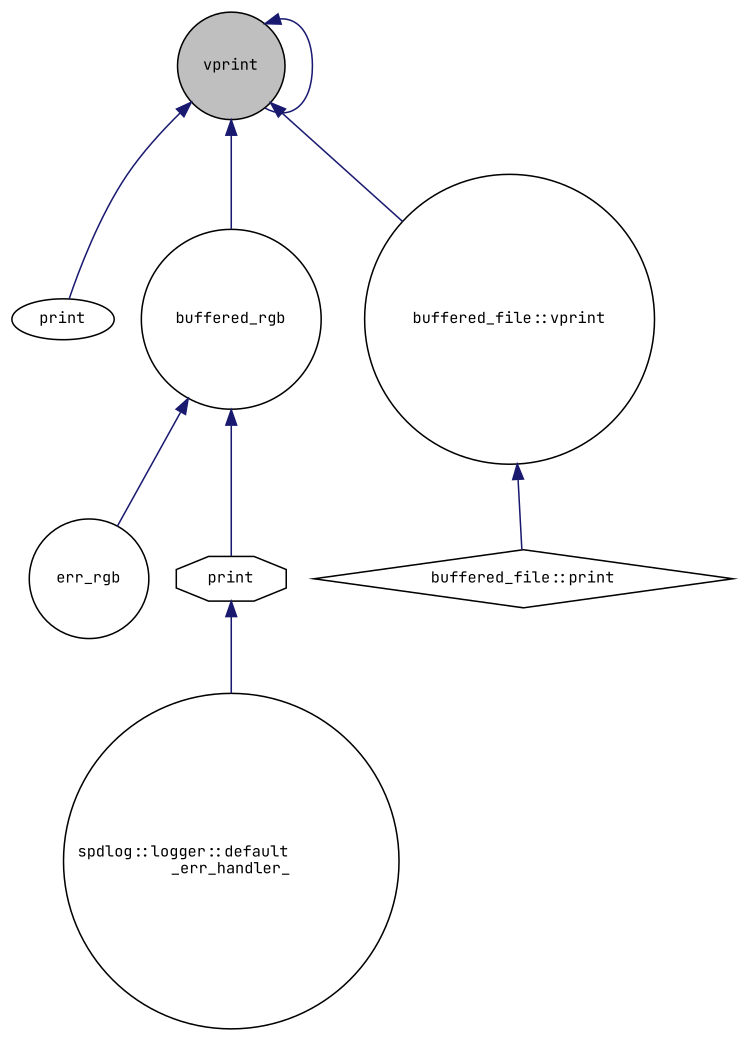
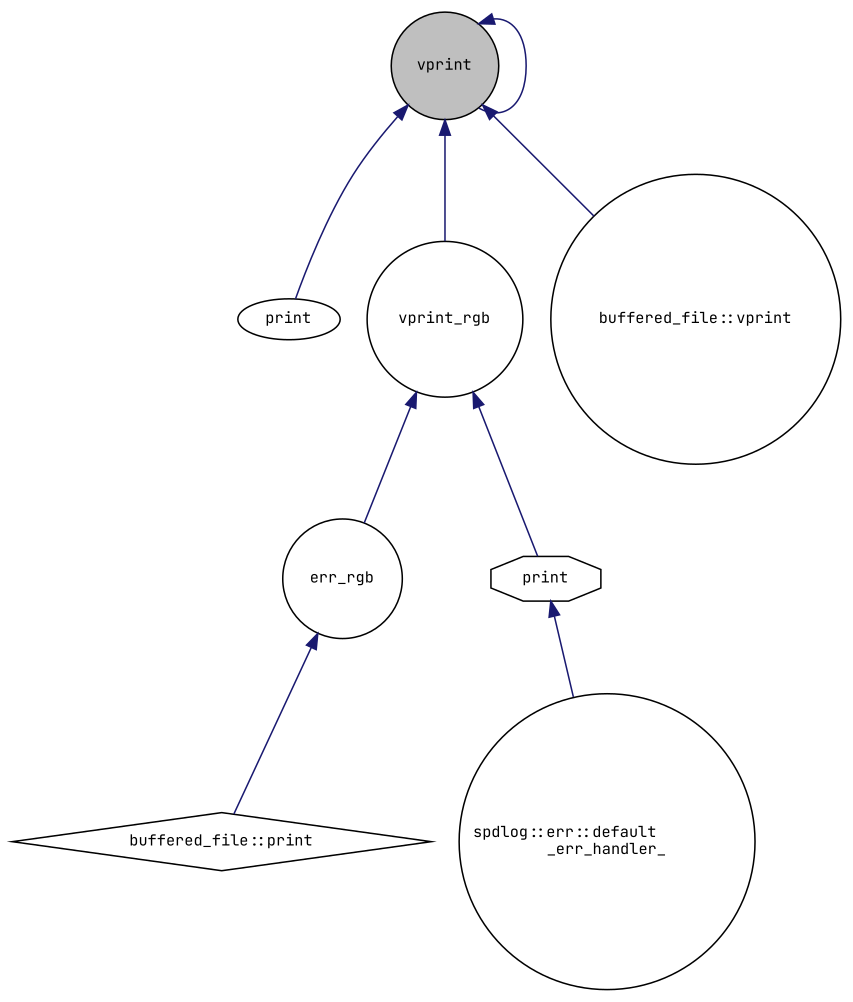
(231, 319) -> (445, 319)
(520, 515) -> (273, 731)
(231, 861) -> (607, 842)
